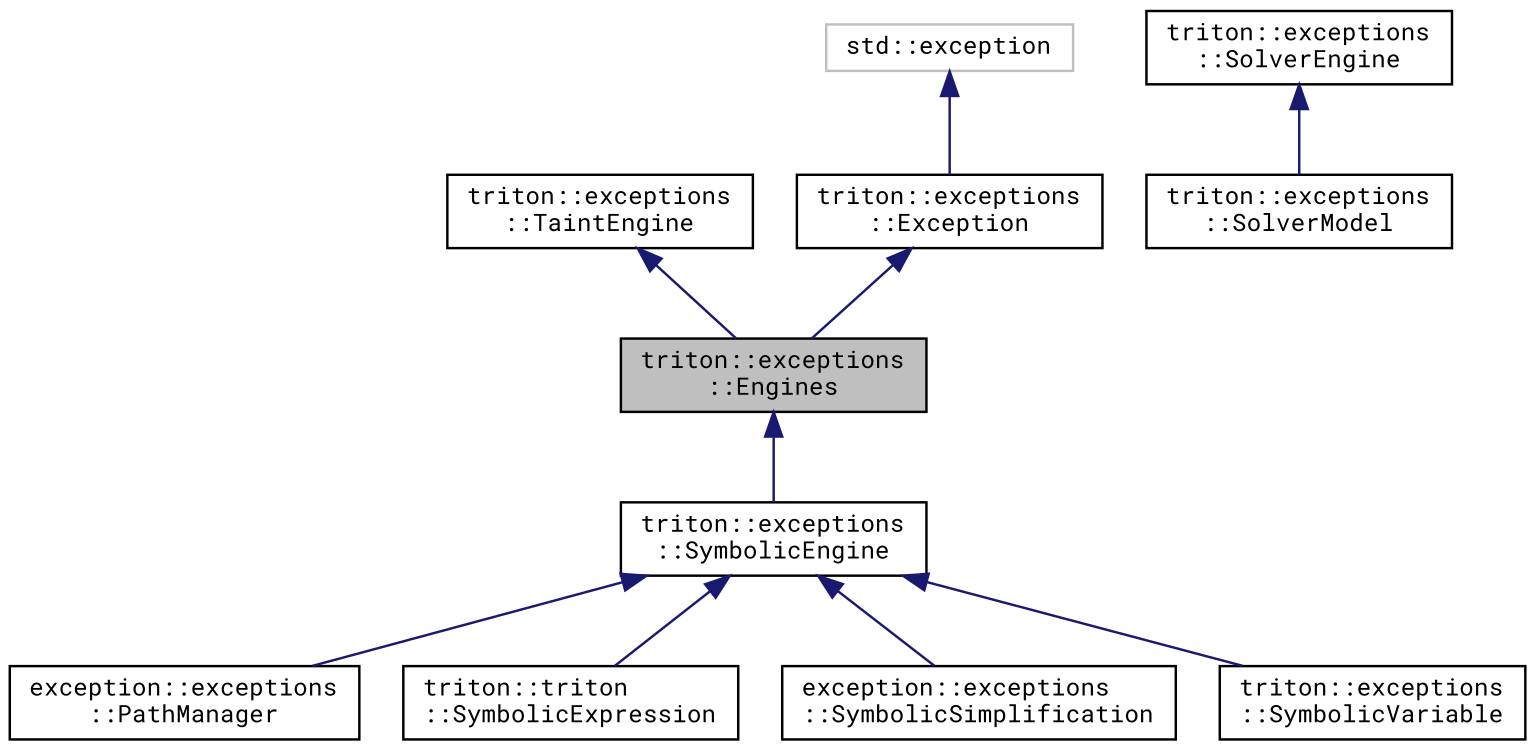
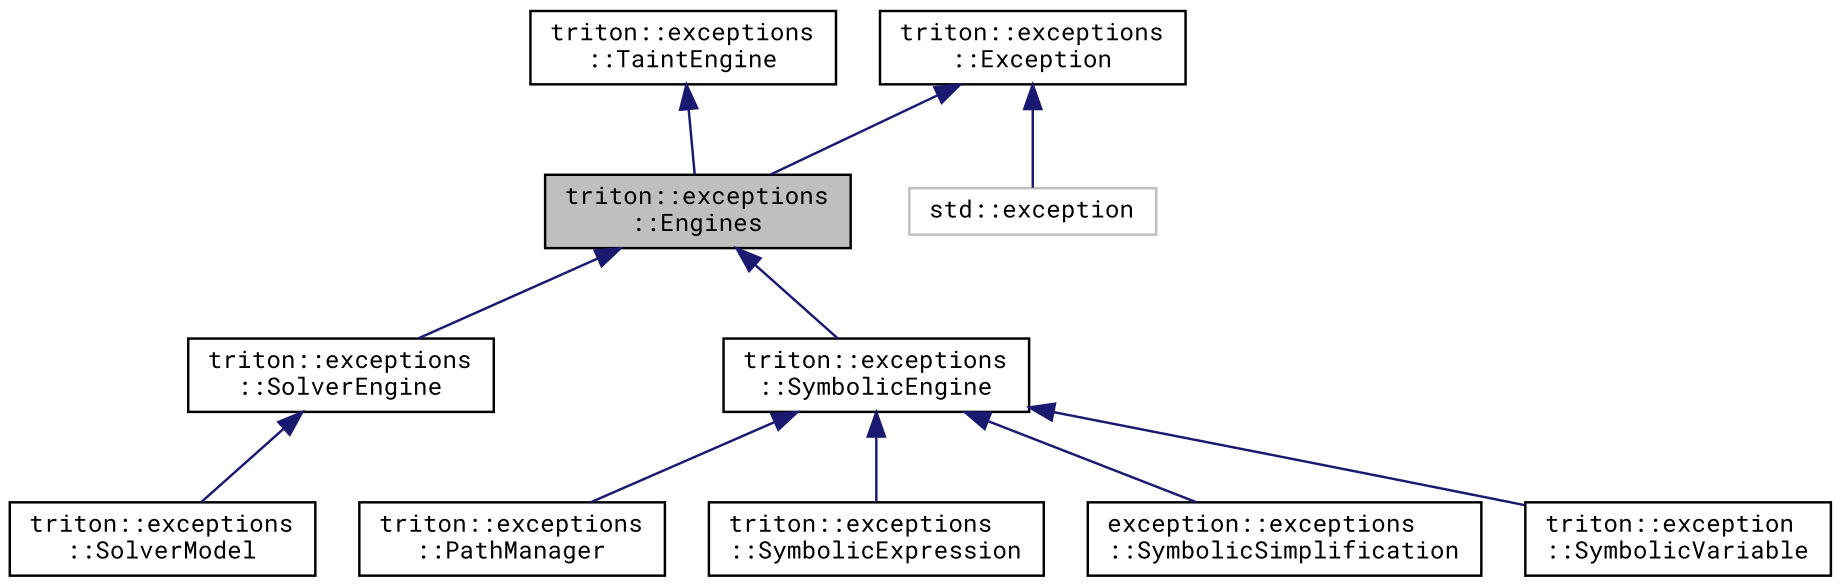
(950, 136) -> (1033, 149)
none -> (508, 298)
(185, 703) -> (512, 539)
(571, 703) -> (876, 539)
(1373, 703) -> (1678, 539)
